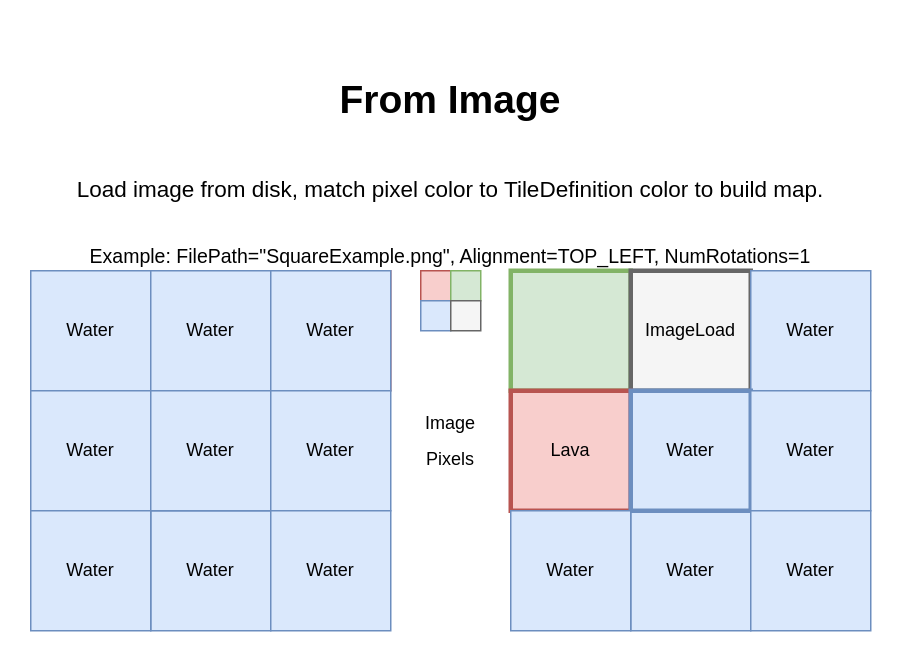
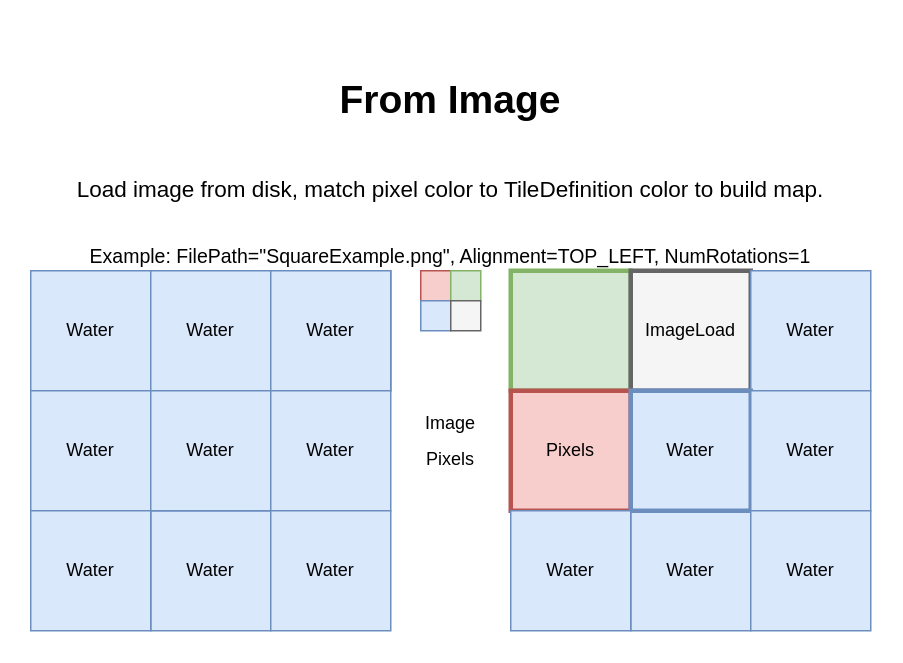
(571, 451) -> (571, 451)
